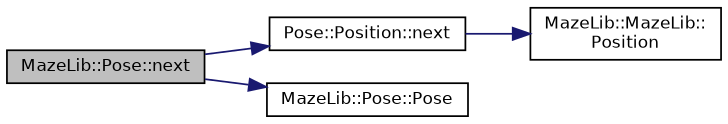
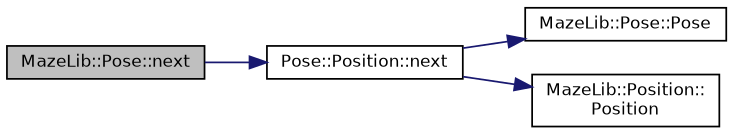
(626, 34) -> (626, 101)
(227, 82) -> (485, 45)
